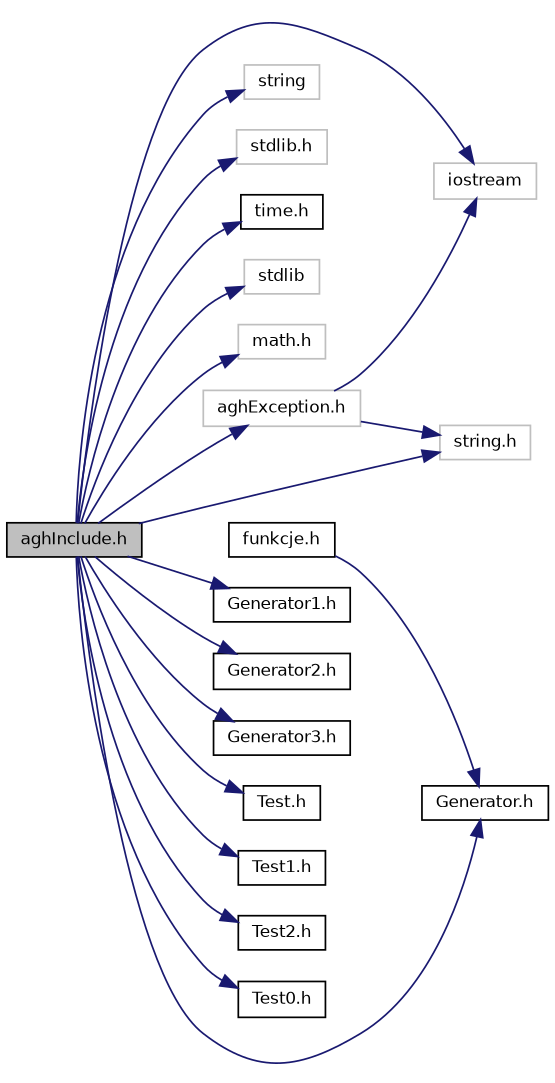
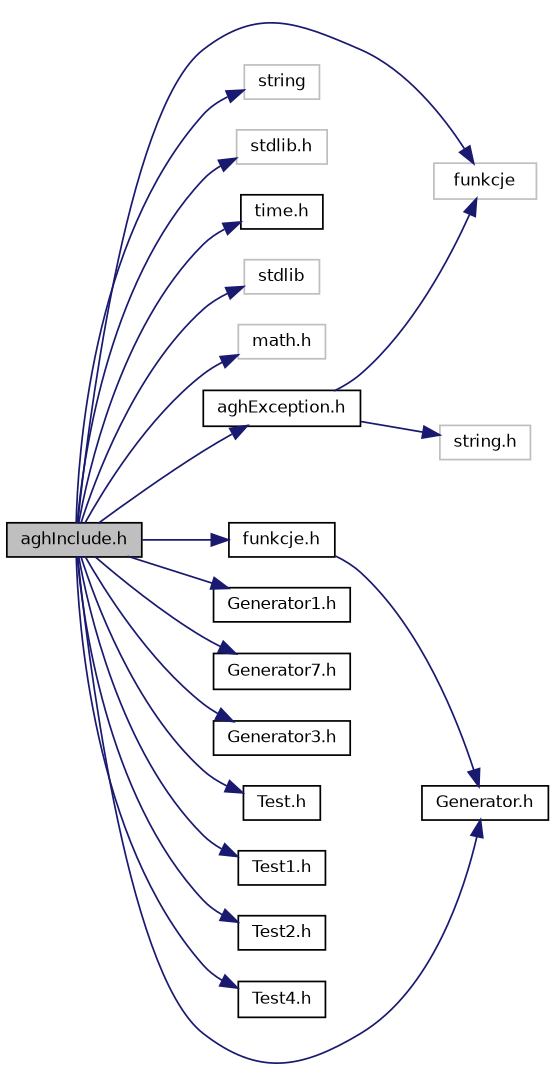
(485, 181) -> (485, 181)
(282, 408) -> (282, 408)
(280, 489) -> (177, 540)
(282, 671) -> (282, 671)
(282, 999) -> (282, 999)
